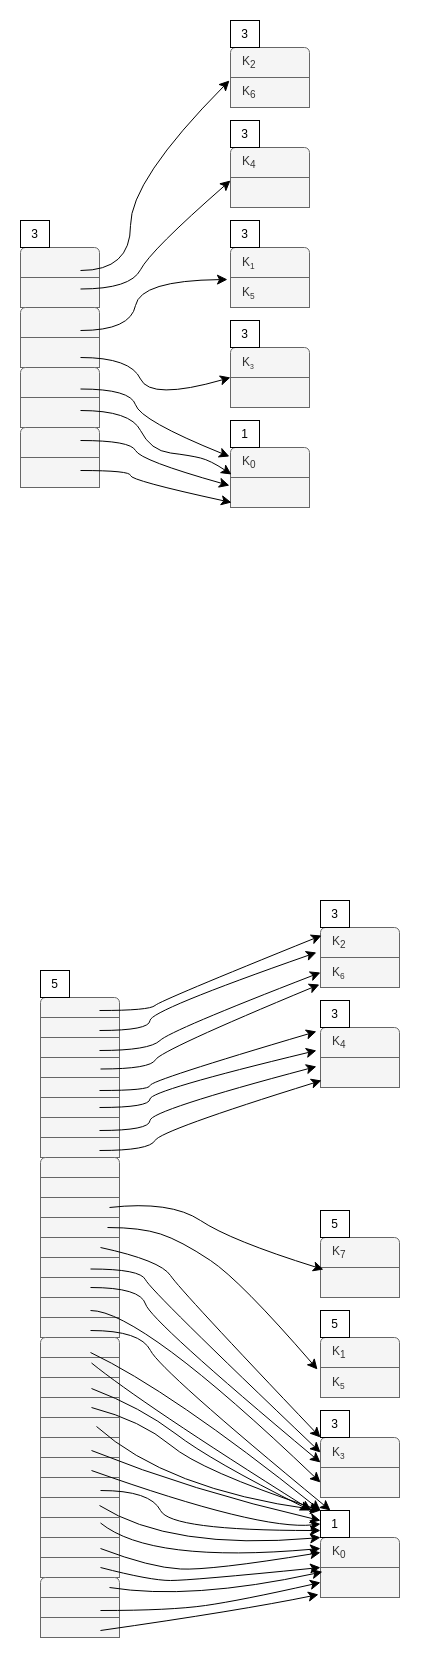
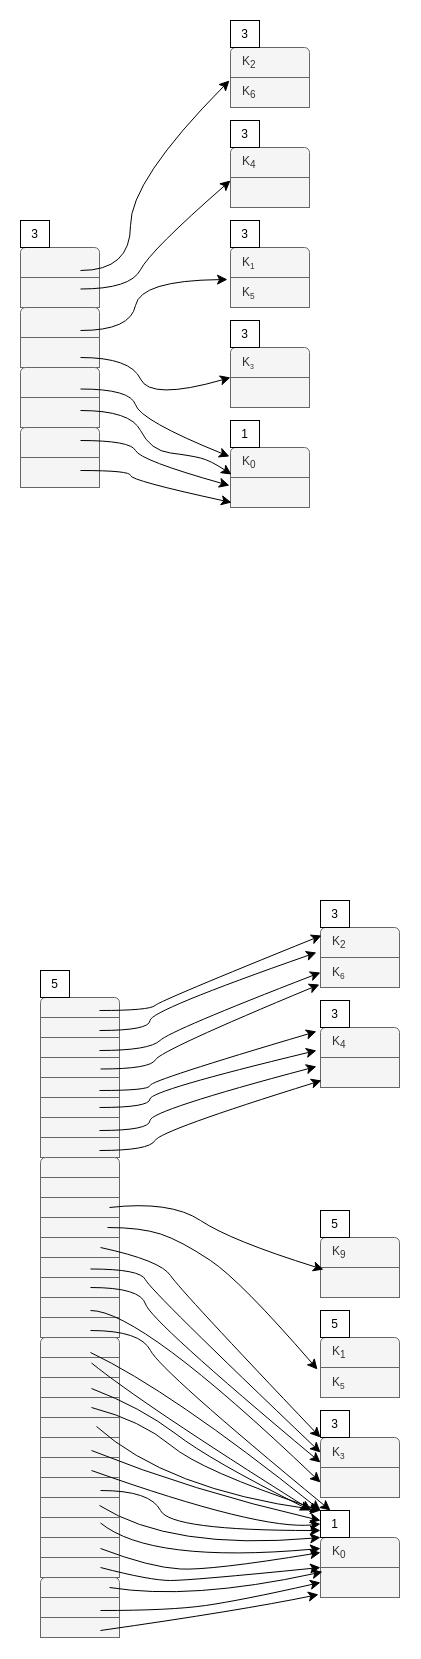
(339, 1253) -> (339, 1253)
